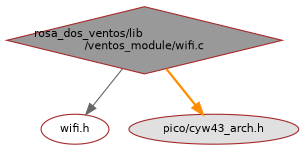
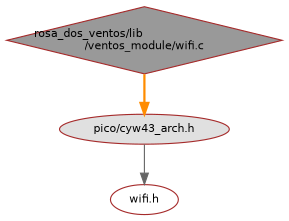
(108, 87) -> (144, 159)
